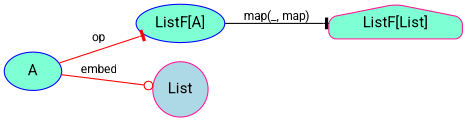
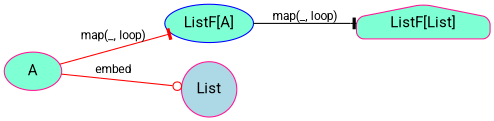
(277, 17) -> (305, 17)
(99, 38) -> (113, 36)
(33, 71) -> (33, 71)
